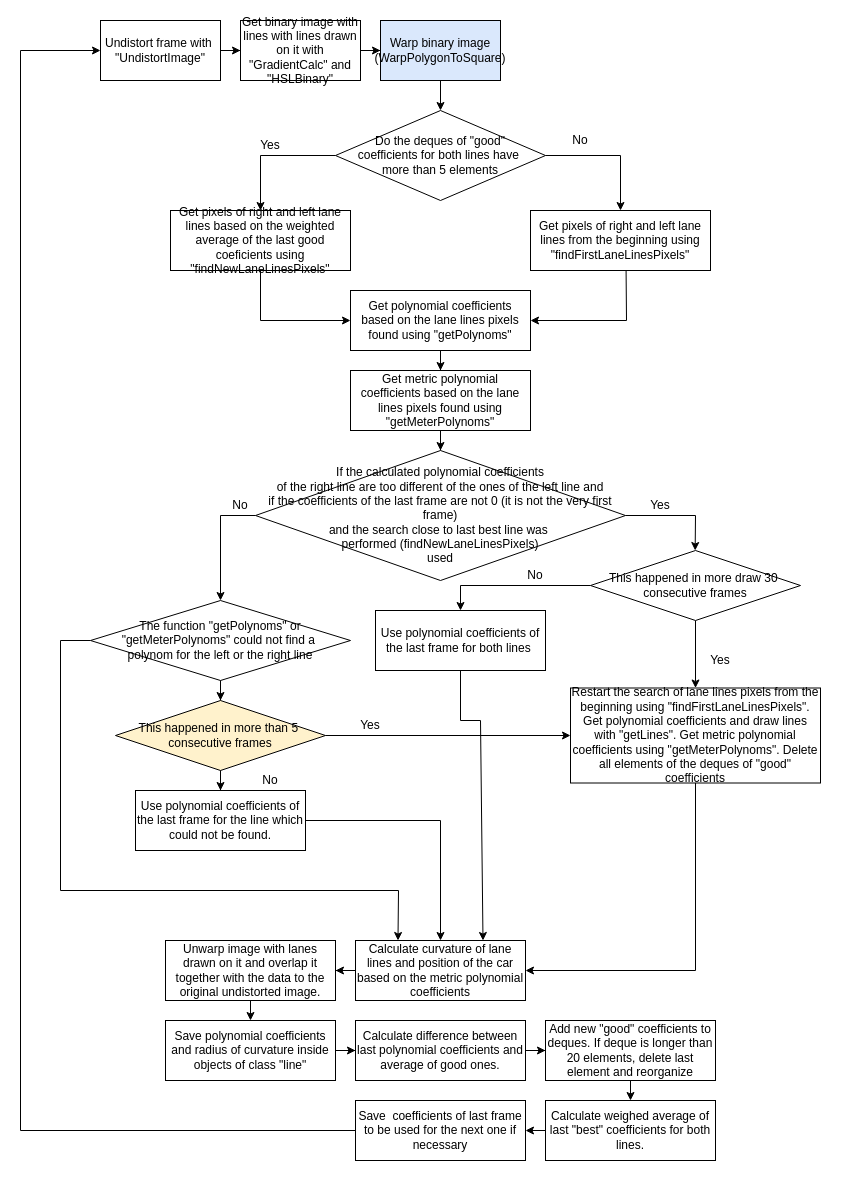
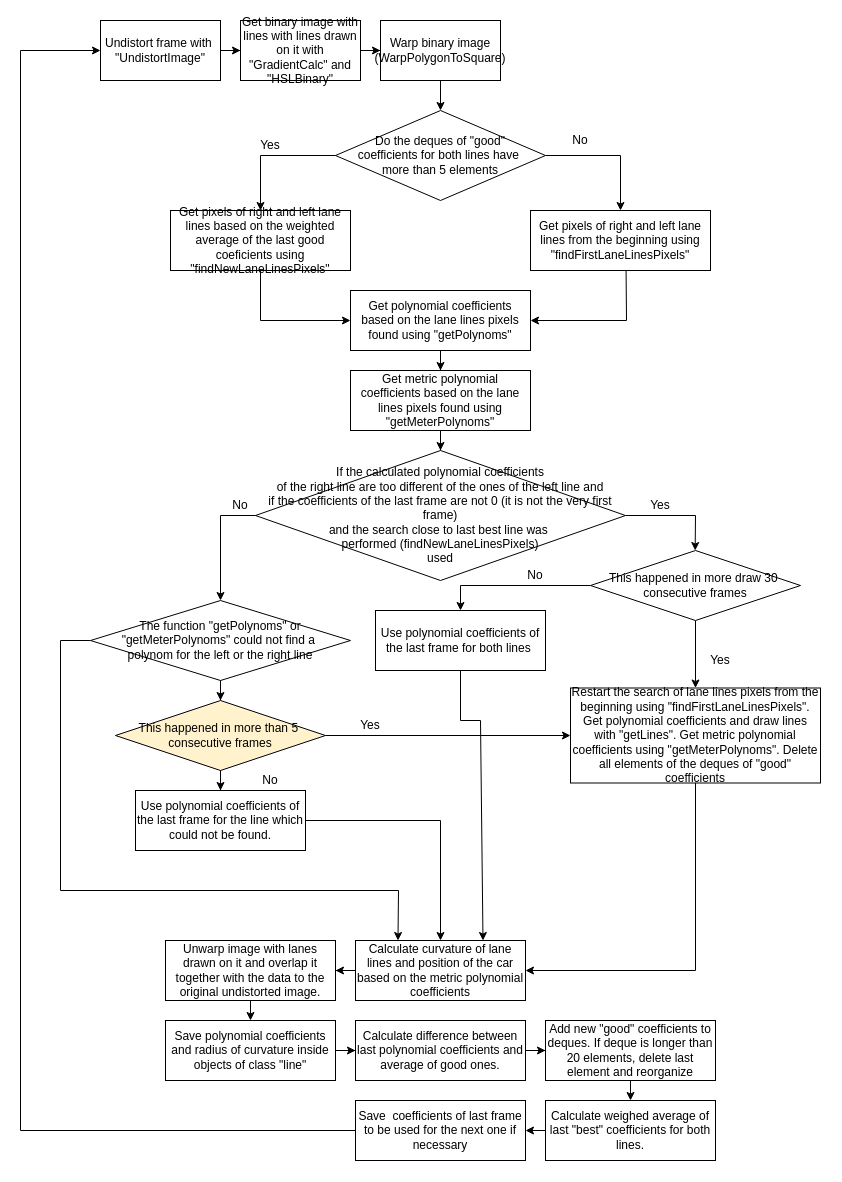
(441, 51) -> (441, 51)
